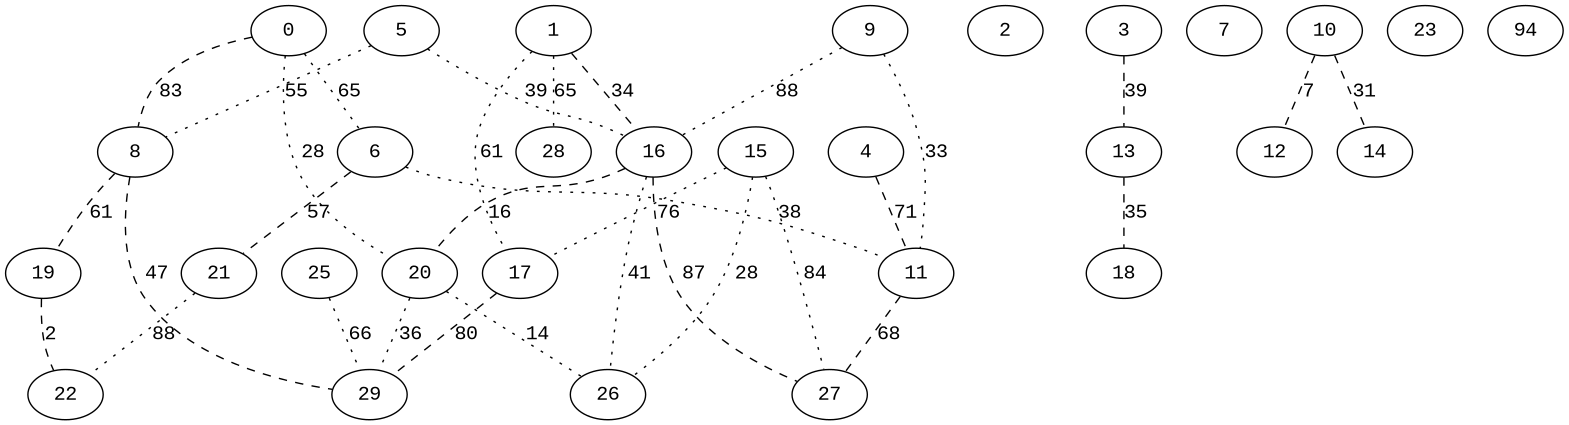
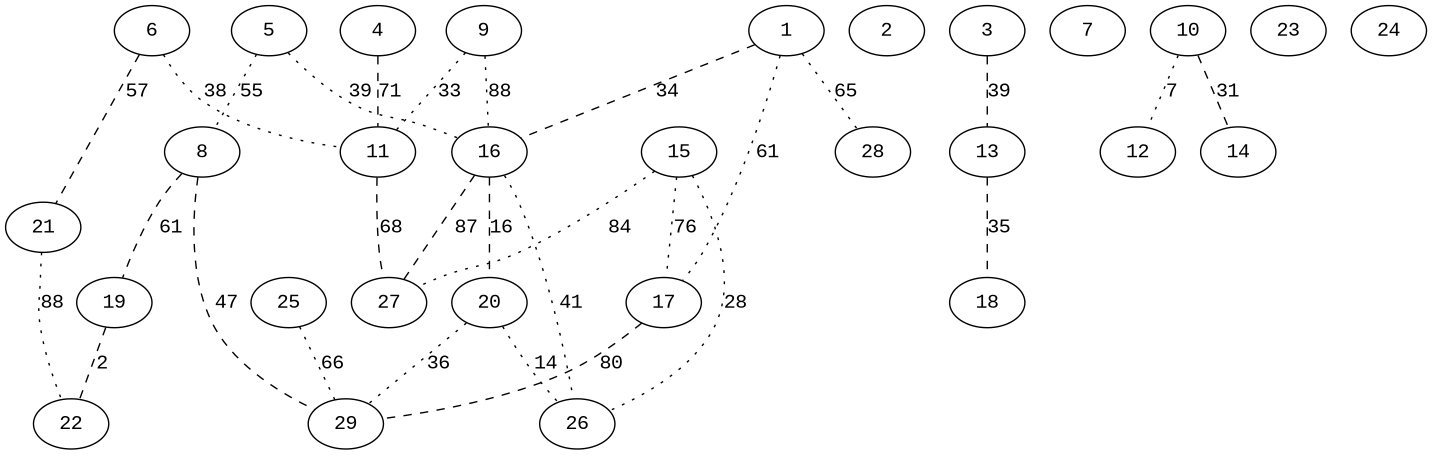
(289, 31) -> none
(1526, 31) -> (1389, 31)
(1300, 92) -> (1163, 92)
